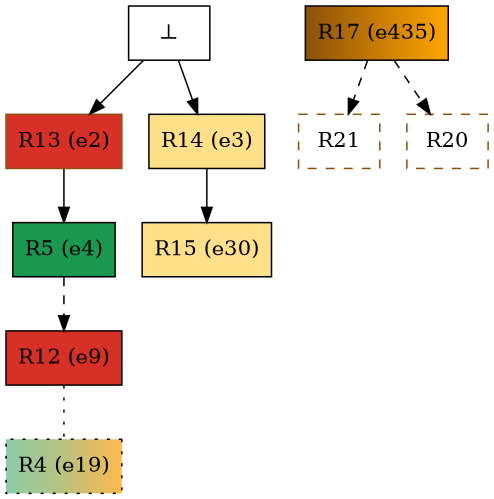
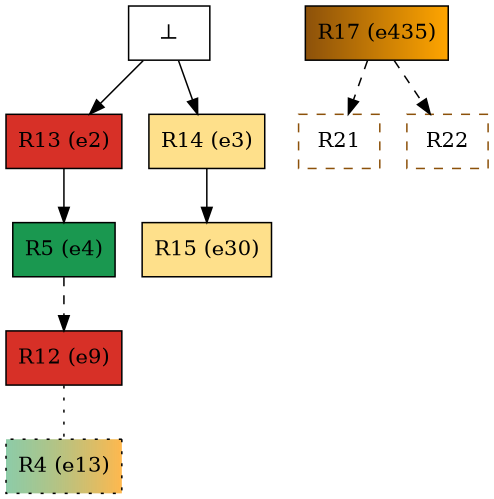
(64, 141) -> (64, 141)
(447, 141) -> (447, 141)
(64, 466) -> (64, 466)
